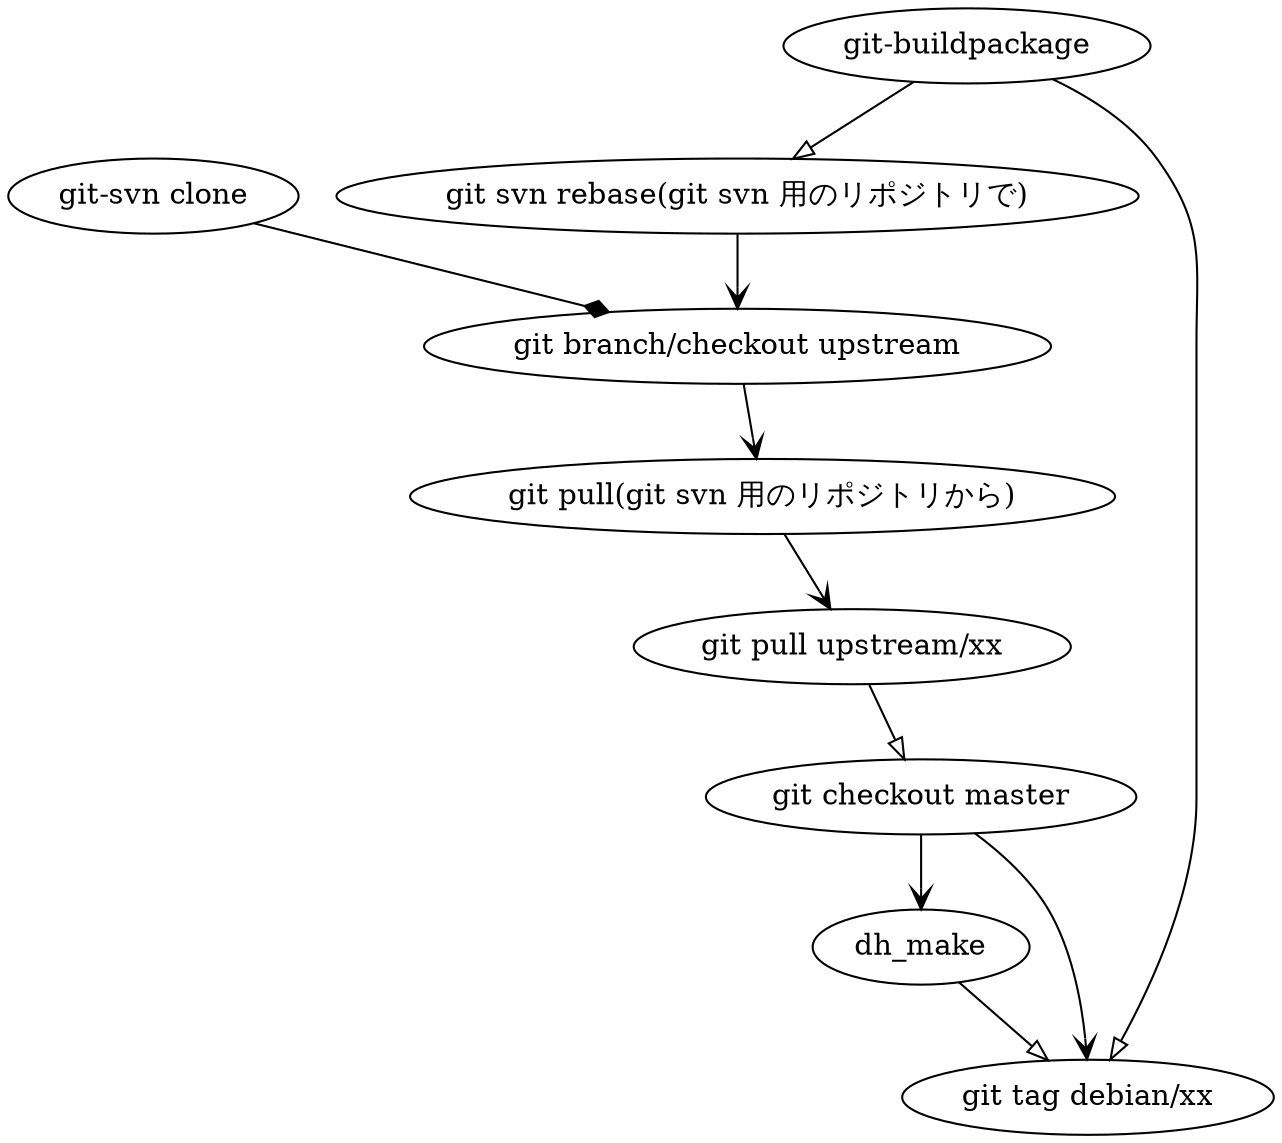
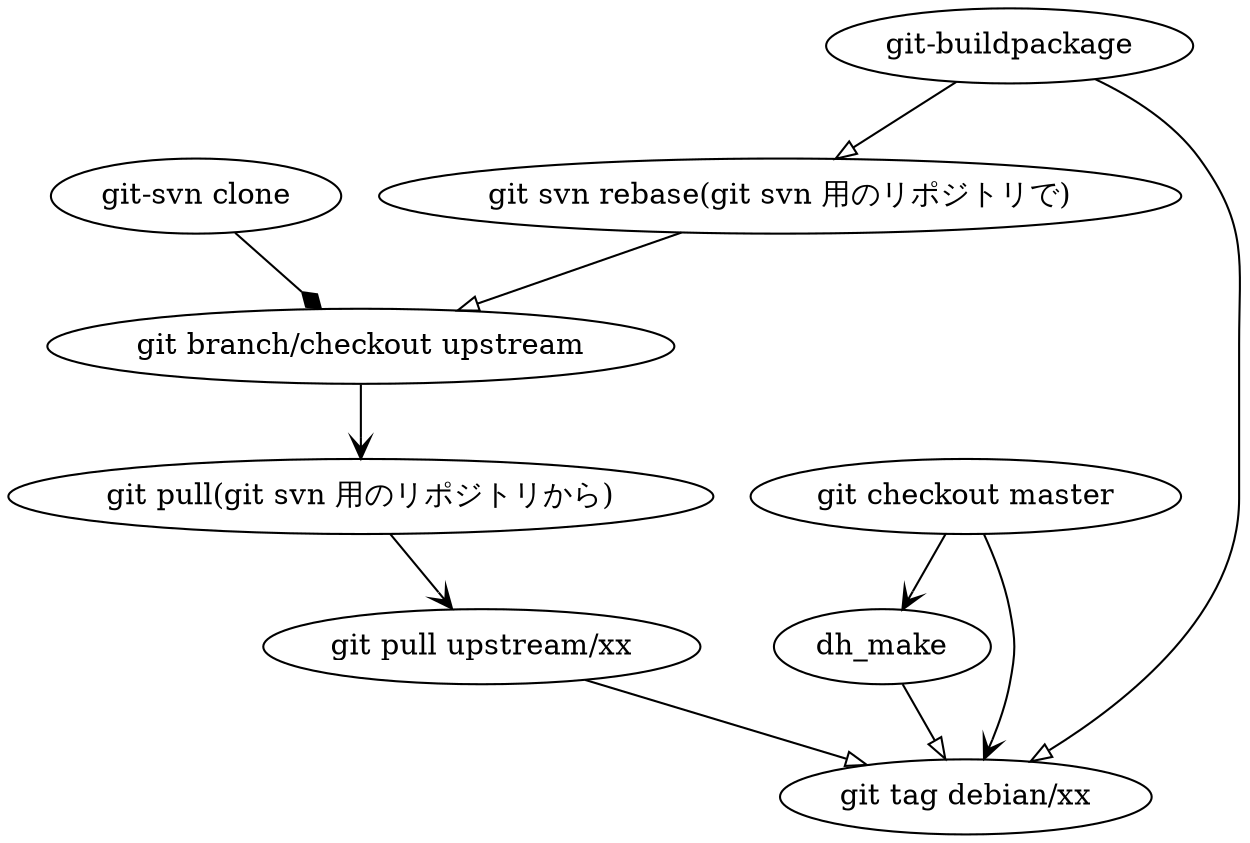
(738, 261) -> (580, 268)
(882, 712) -> (716, 719)
